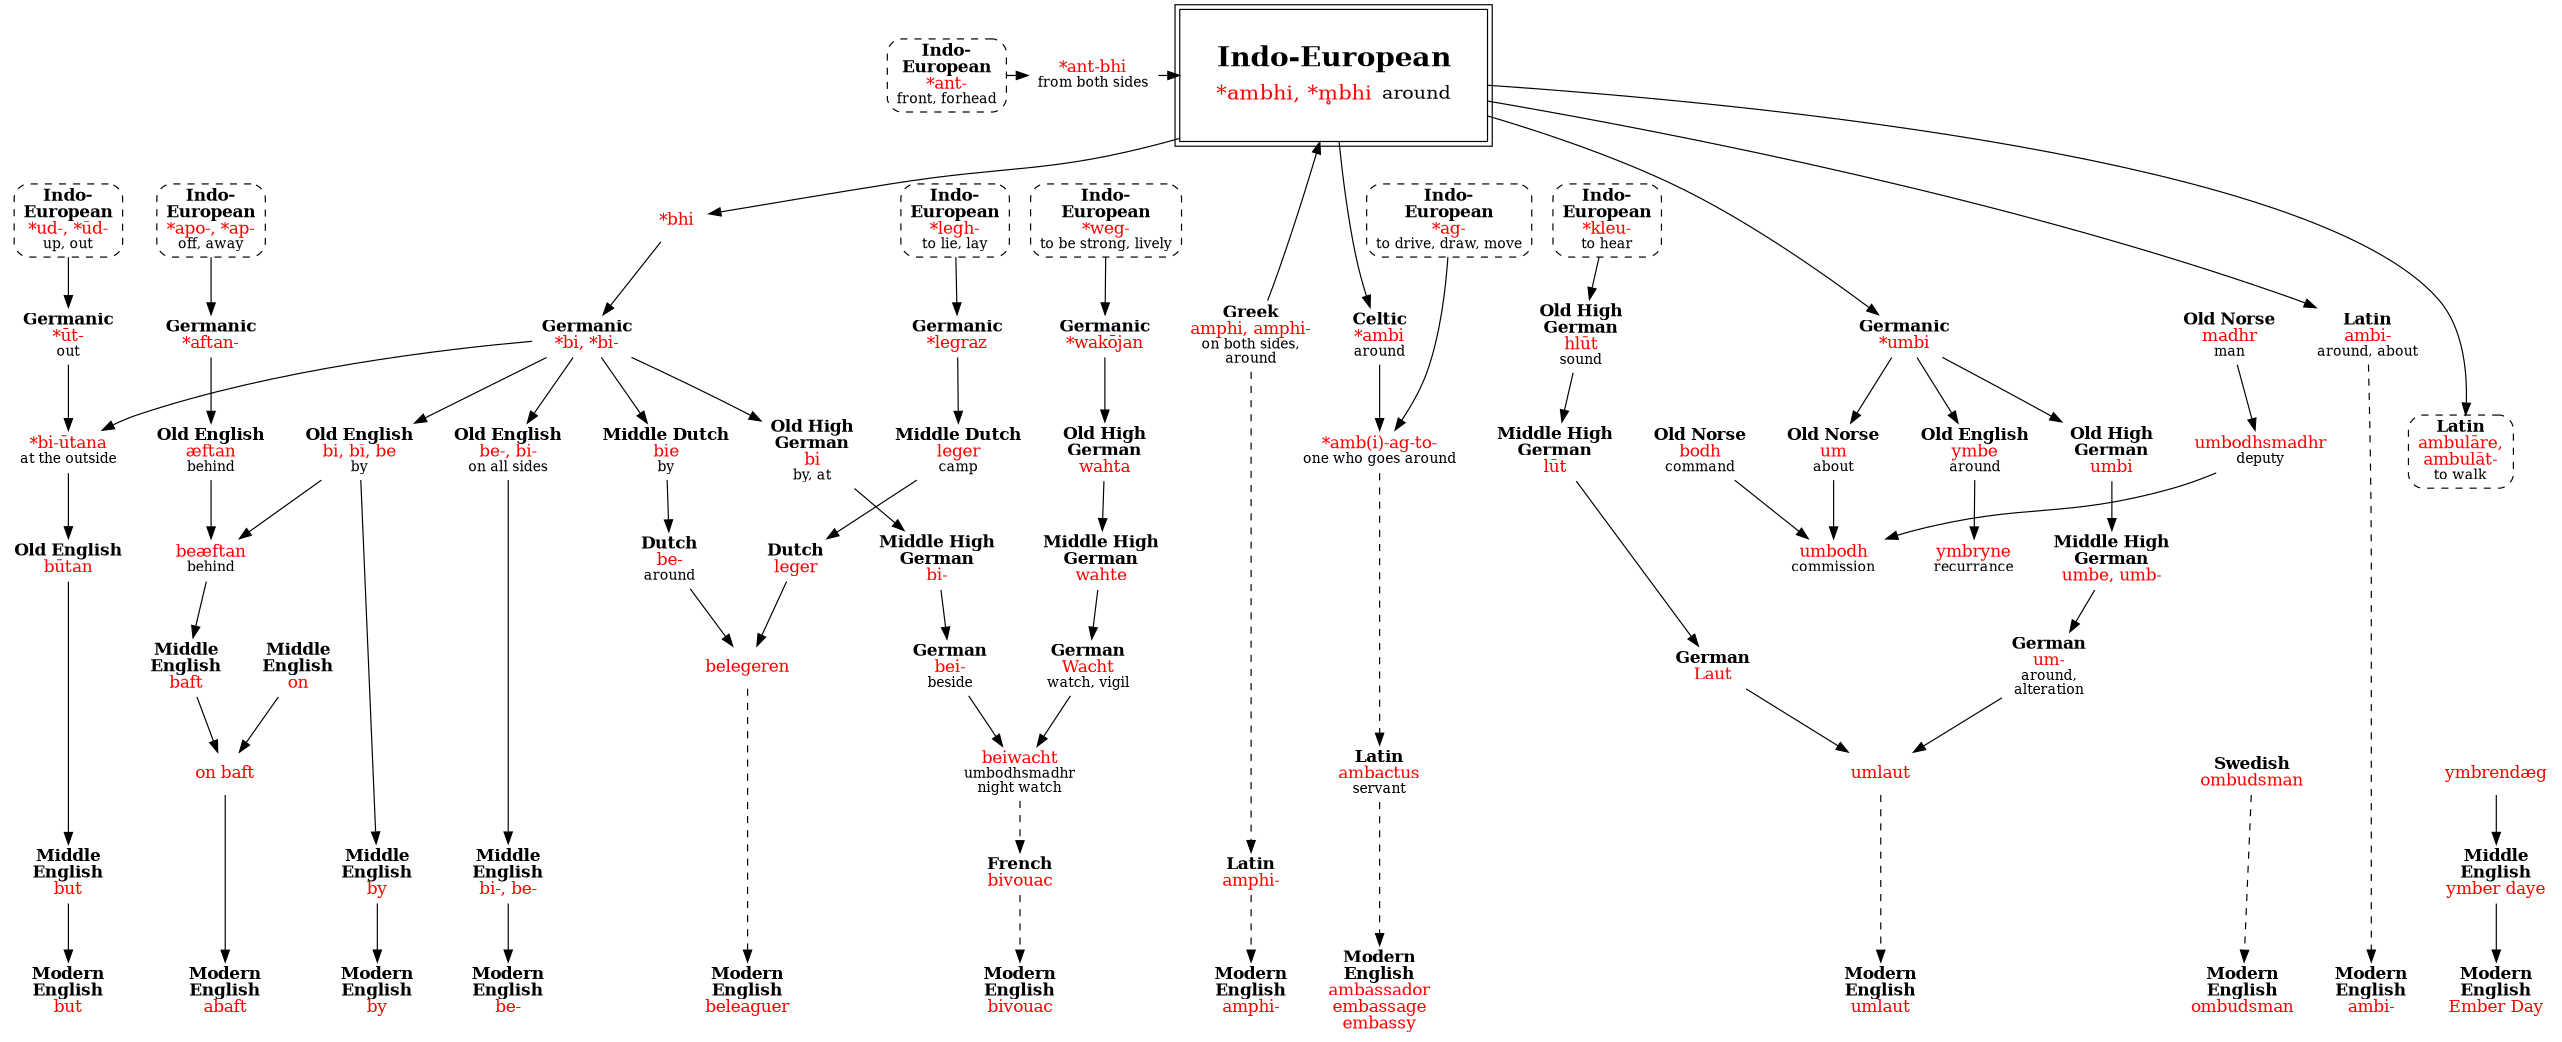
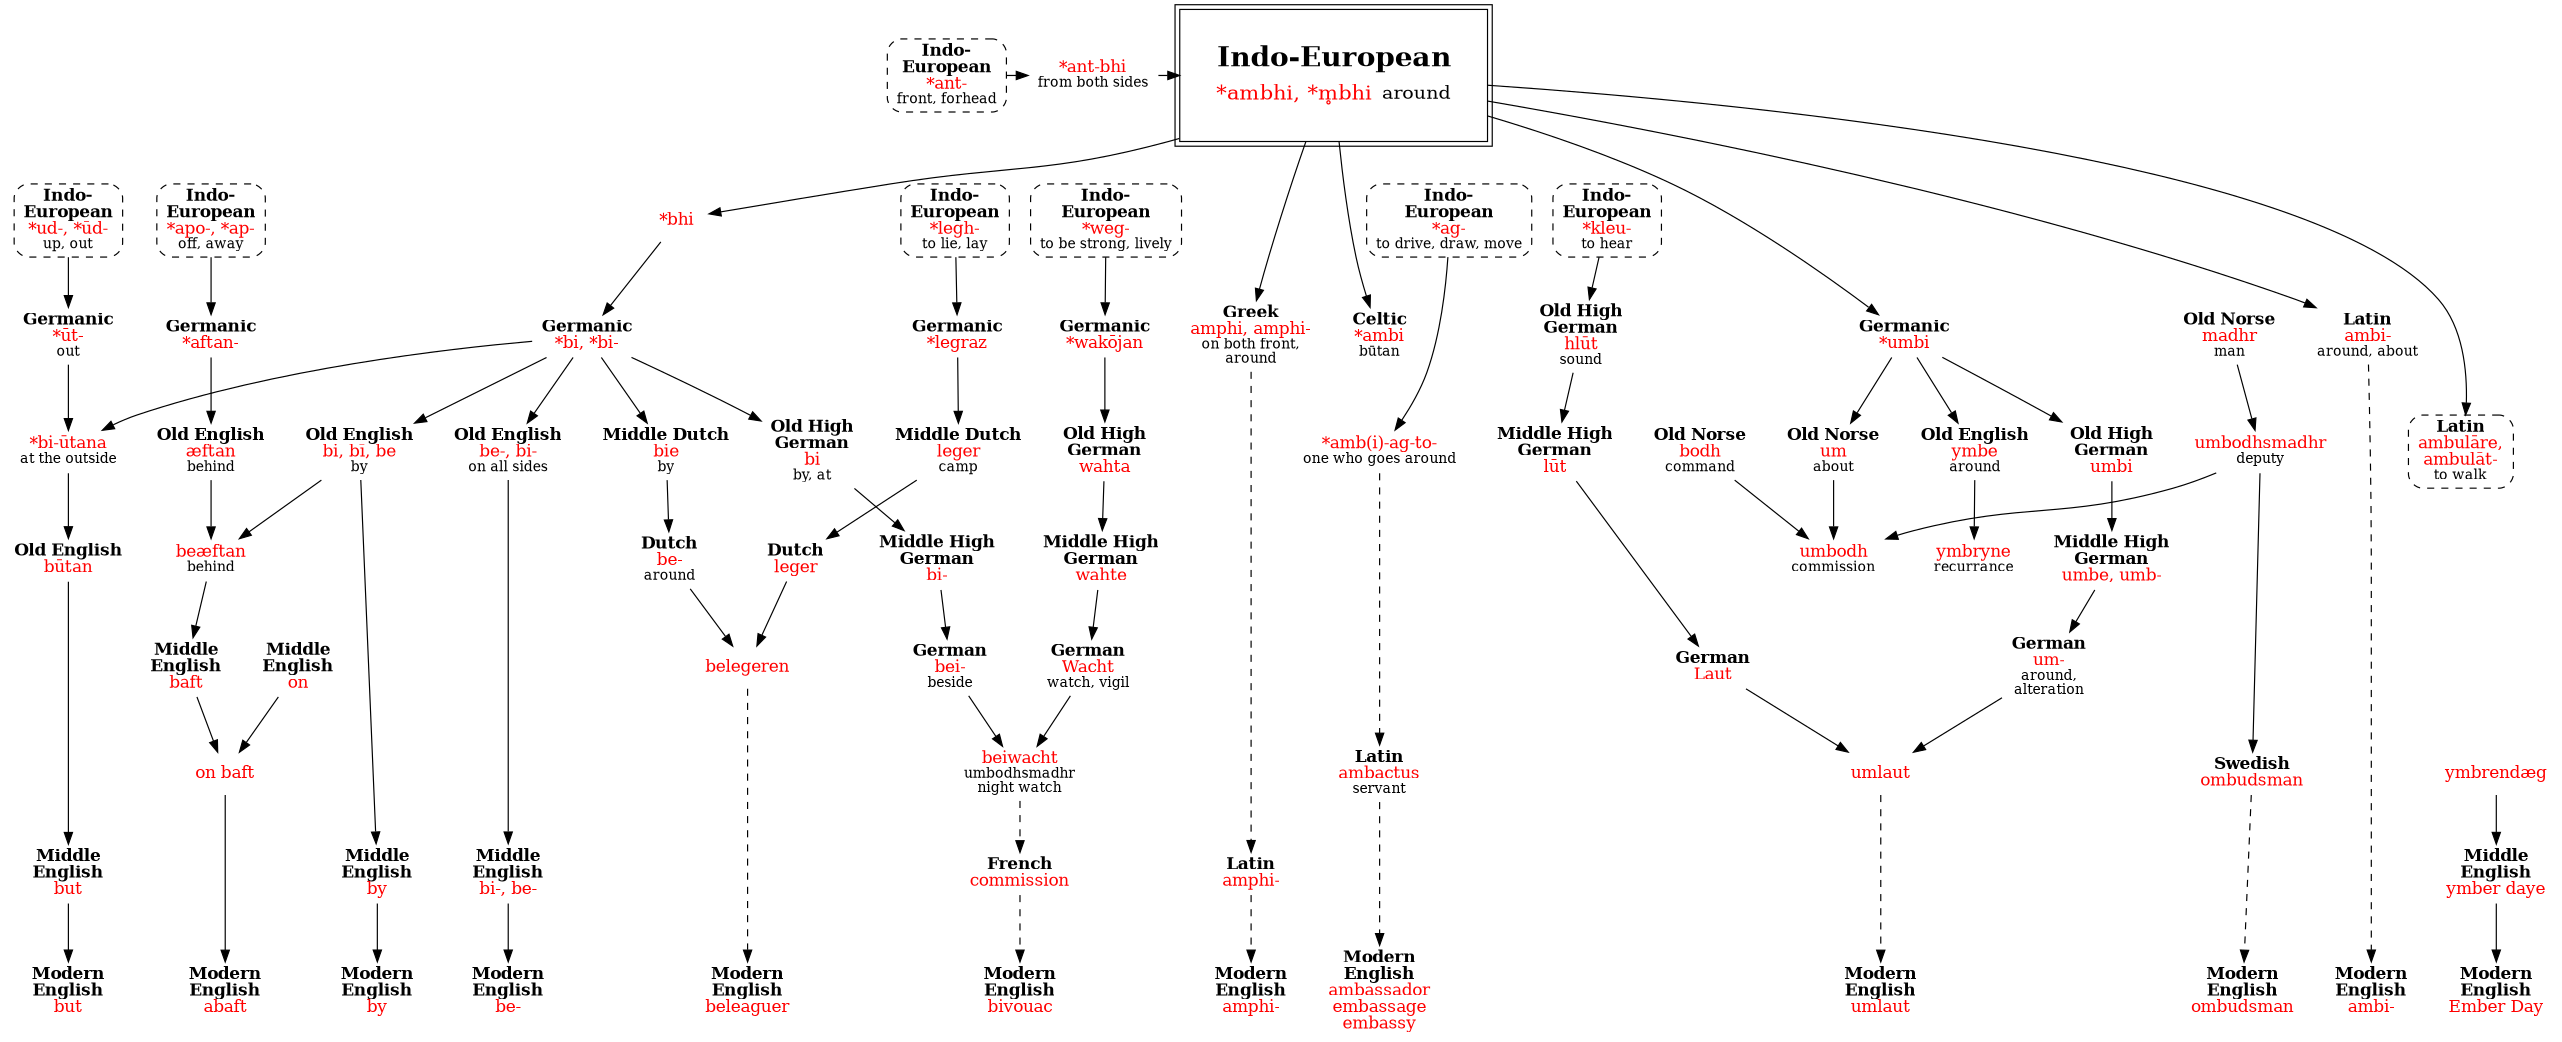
(1293, 227) -> (1281, 215)
(1251, 344) -> (1251, 344)
(1380, 351) -> (1380, 351)
(1380, 391) -> none
none -> (2256, 607)
(1020, 881) -> (1020, 881)
